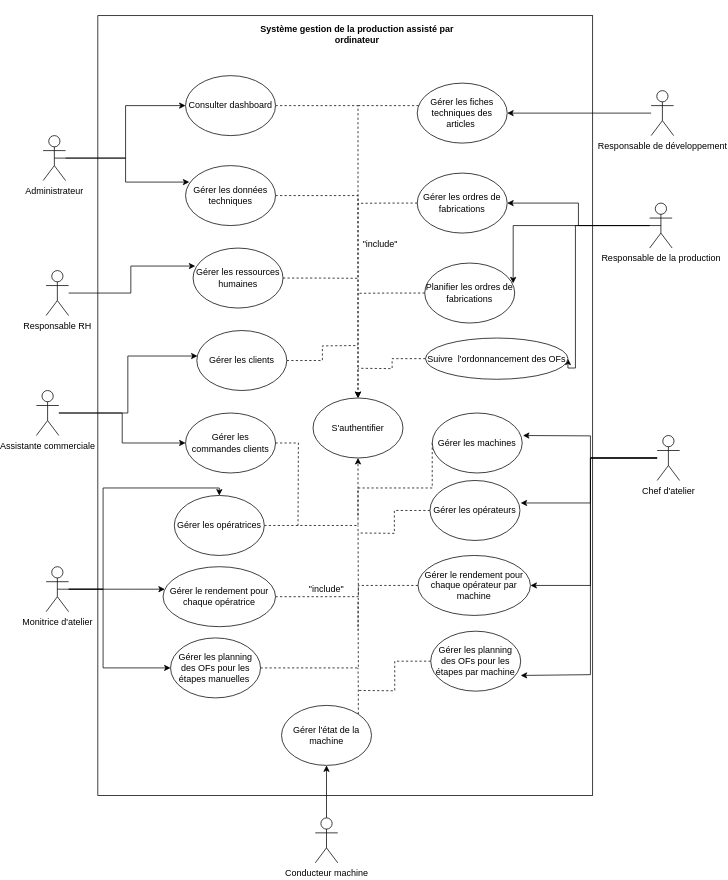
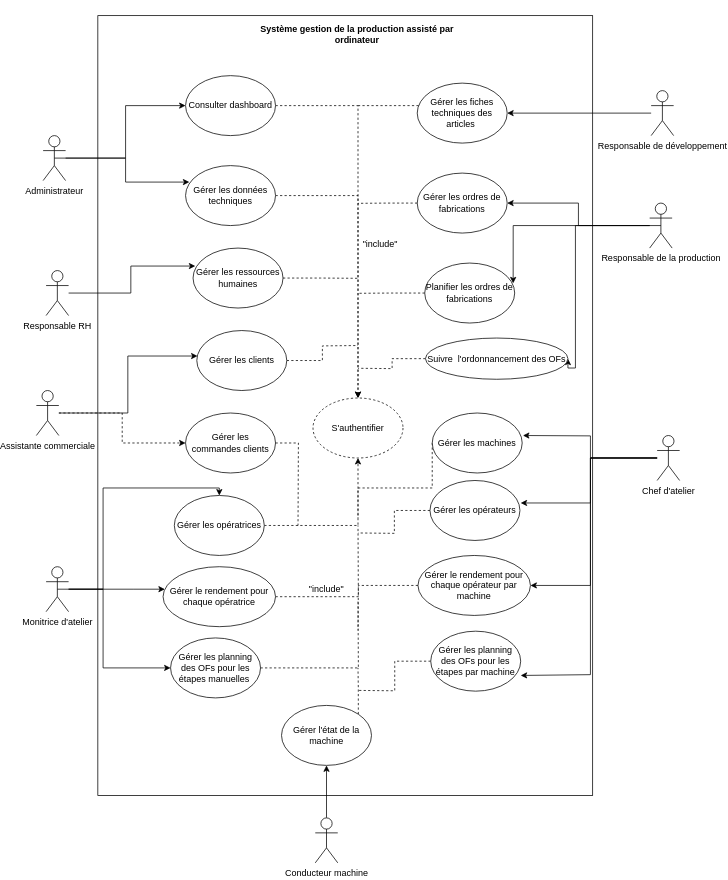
(358, 428) -> (358, 428)
(135, 443) -> (135, 443)
